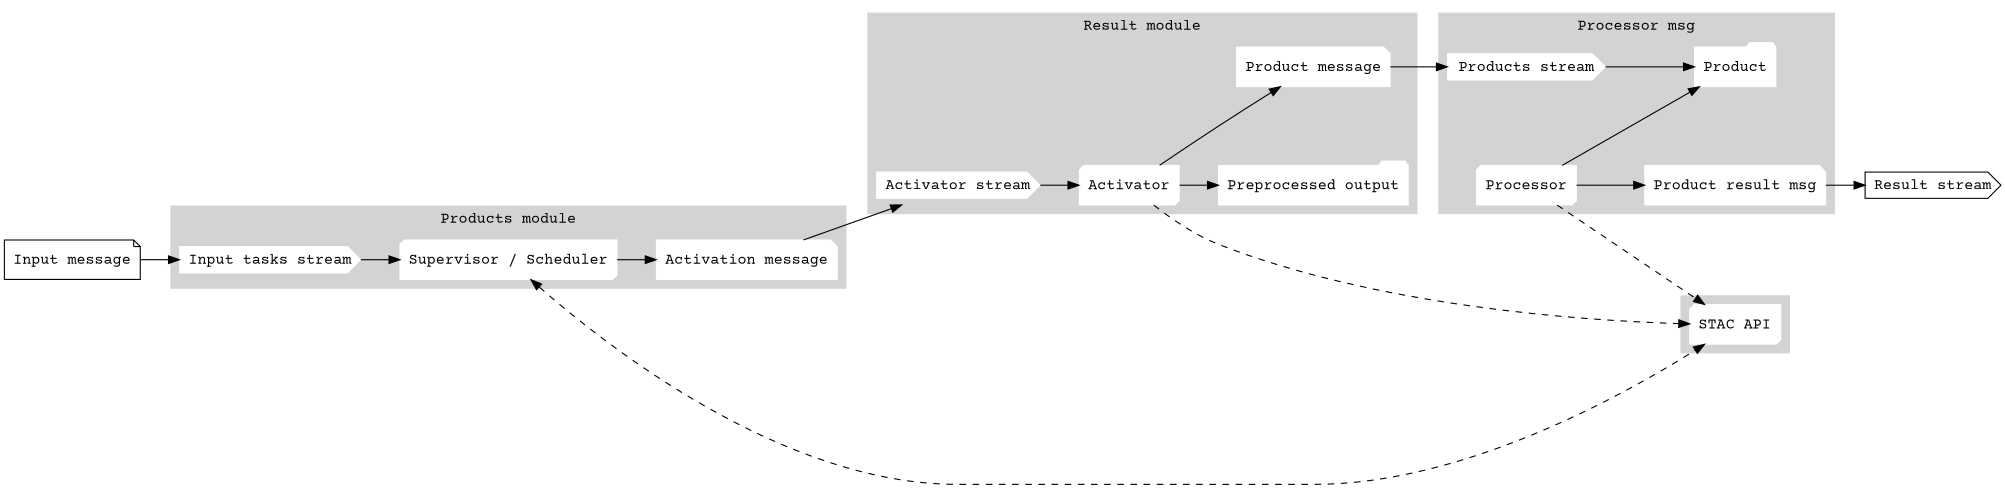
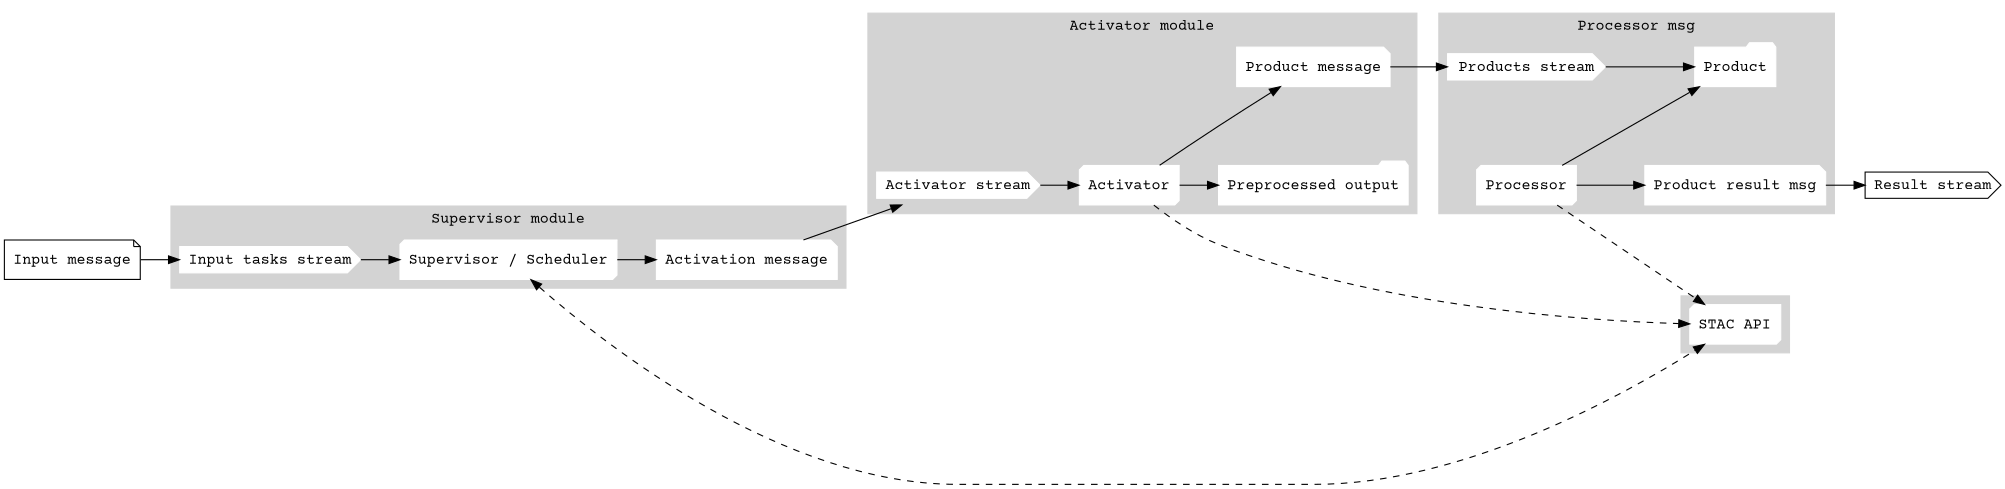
(1142, 26) -> (1142, 26)
(508, 219) -> (508, 219)
